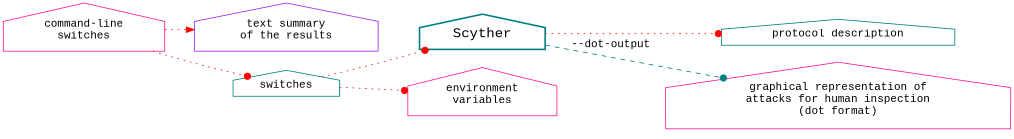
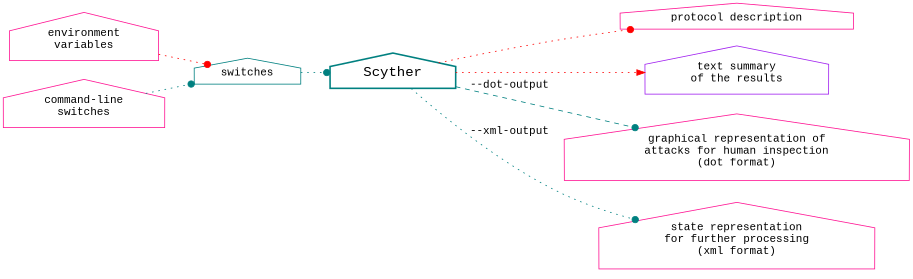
(176, 30) -> (546, 73)
(838, 34) -> (737, 18)
(198, 64) -> (167, 89)
(372, 65) -> (312, 73)
(371, 89) -> (181, 59)
none -> (737, 239)
